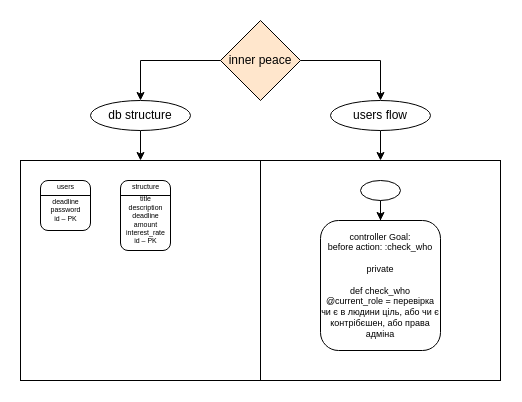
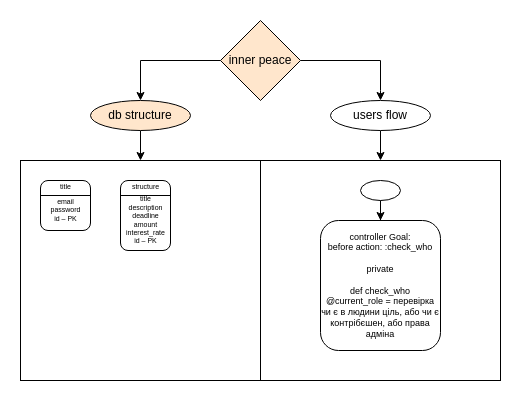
(141, 116) -> (141, 116)
(66, 186) -> (66, 186)
(66, 211) -> (66, 211)
